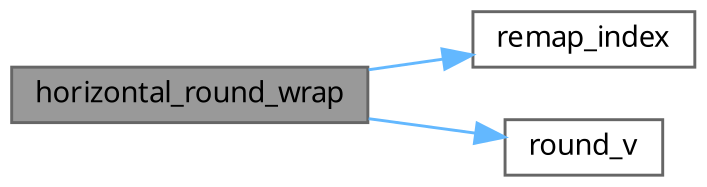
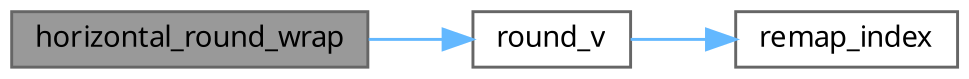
(406, 64) -> (668, 39)
